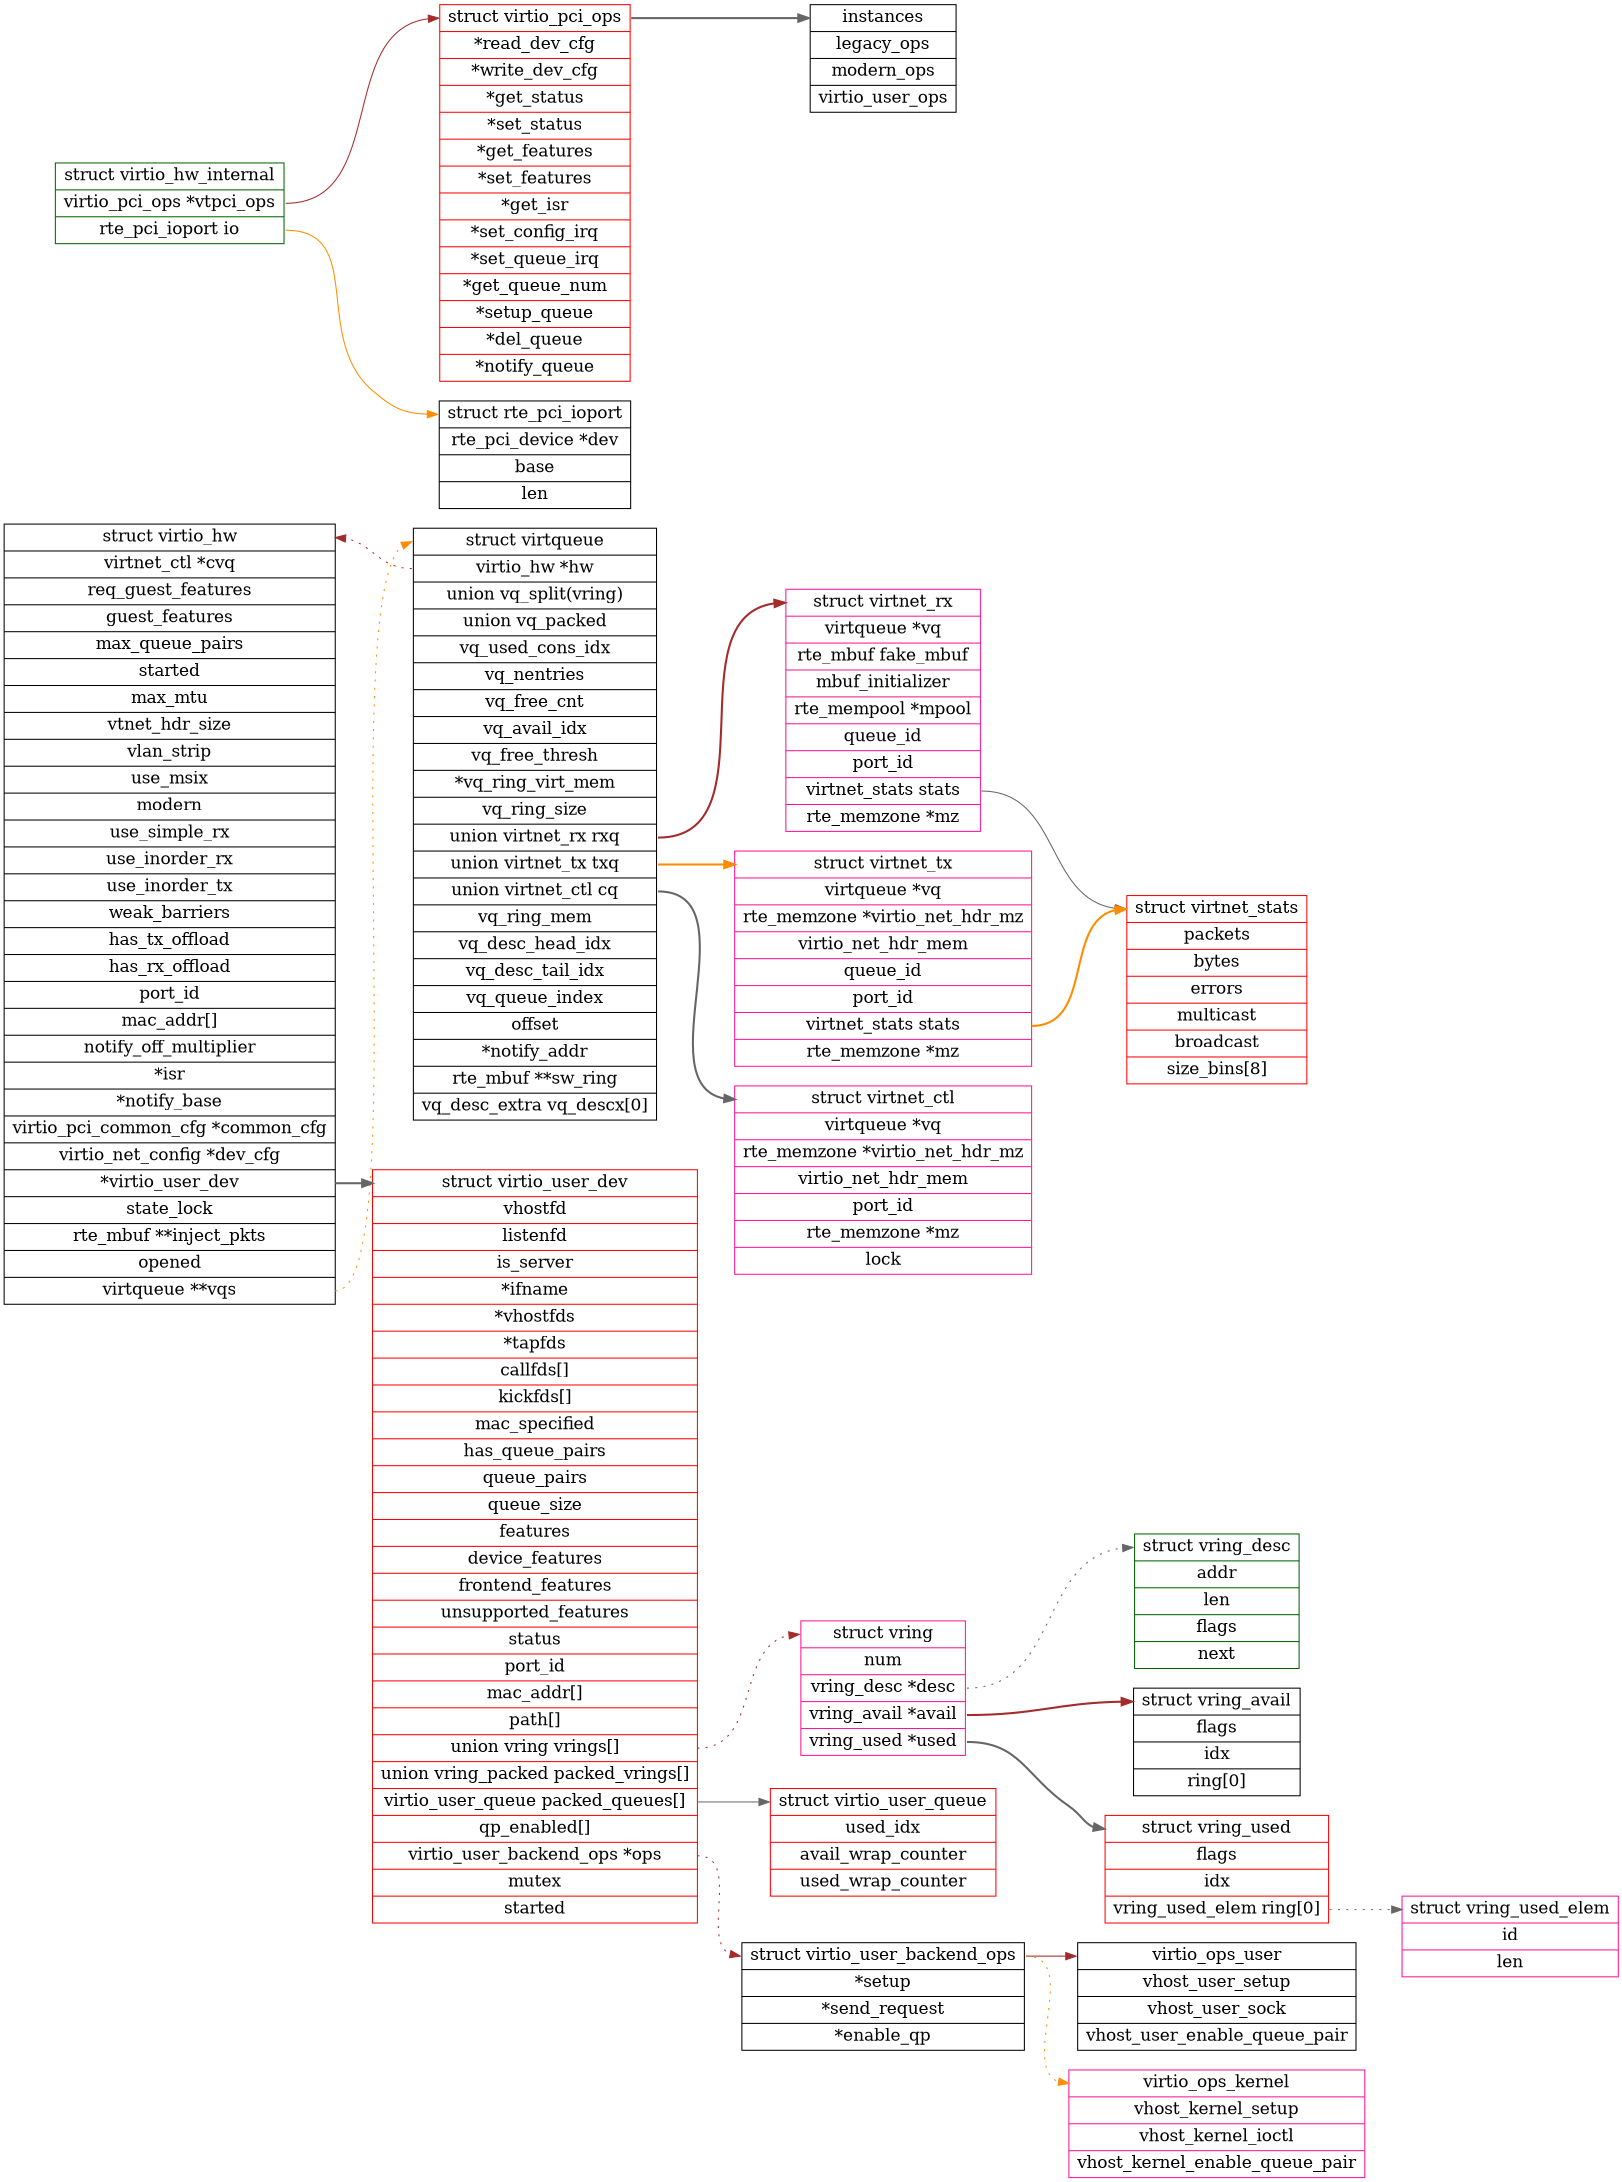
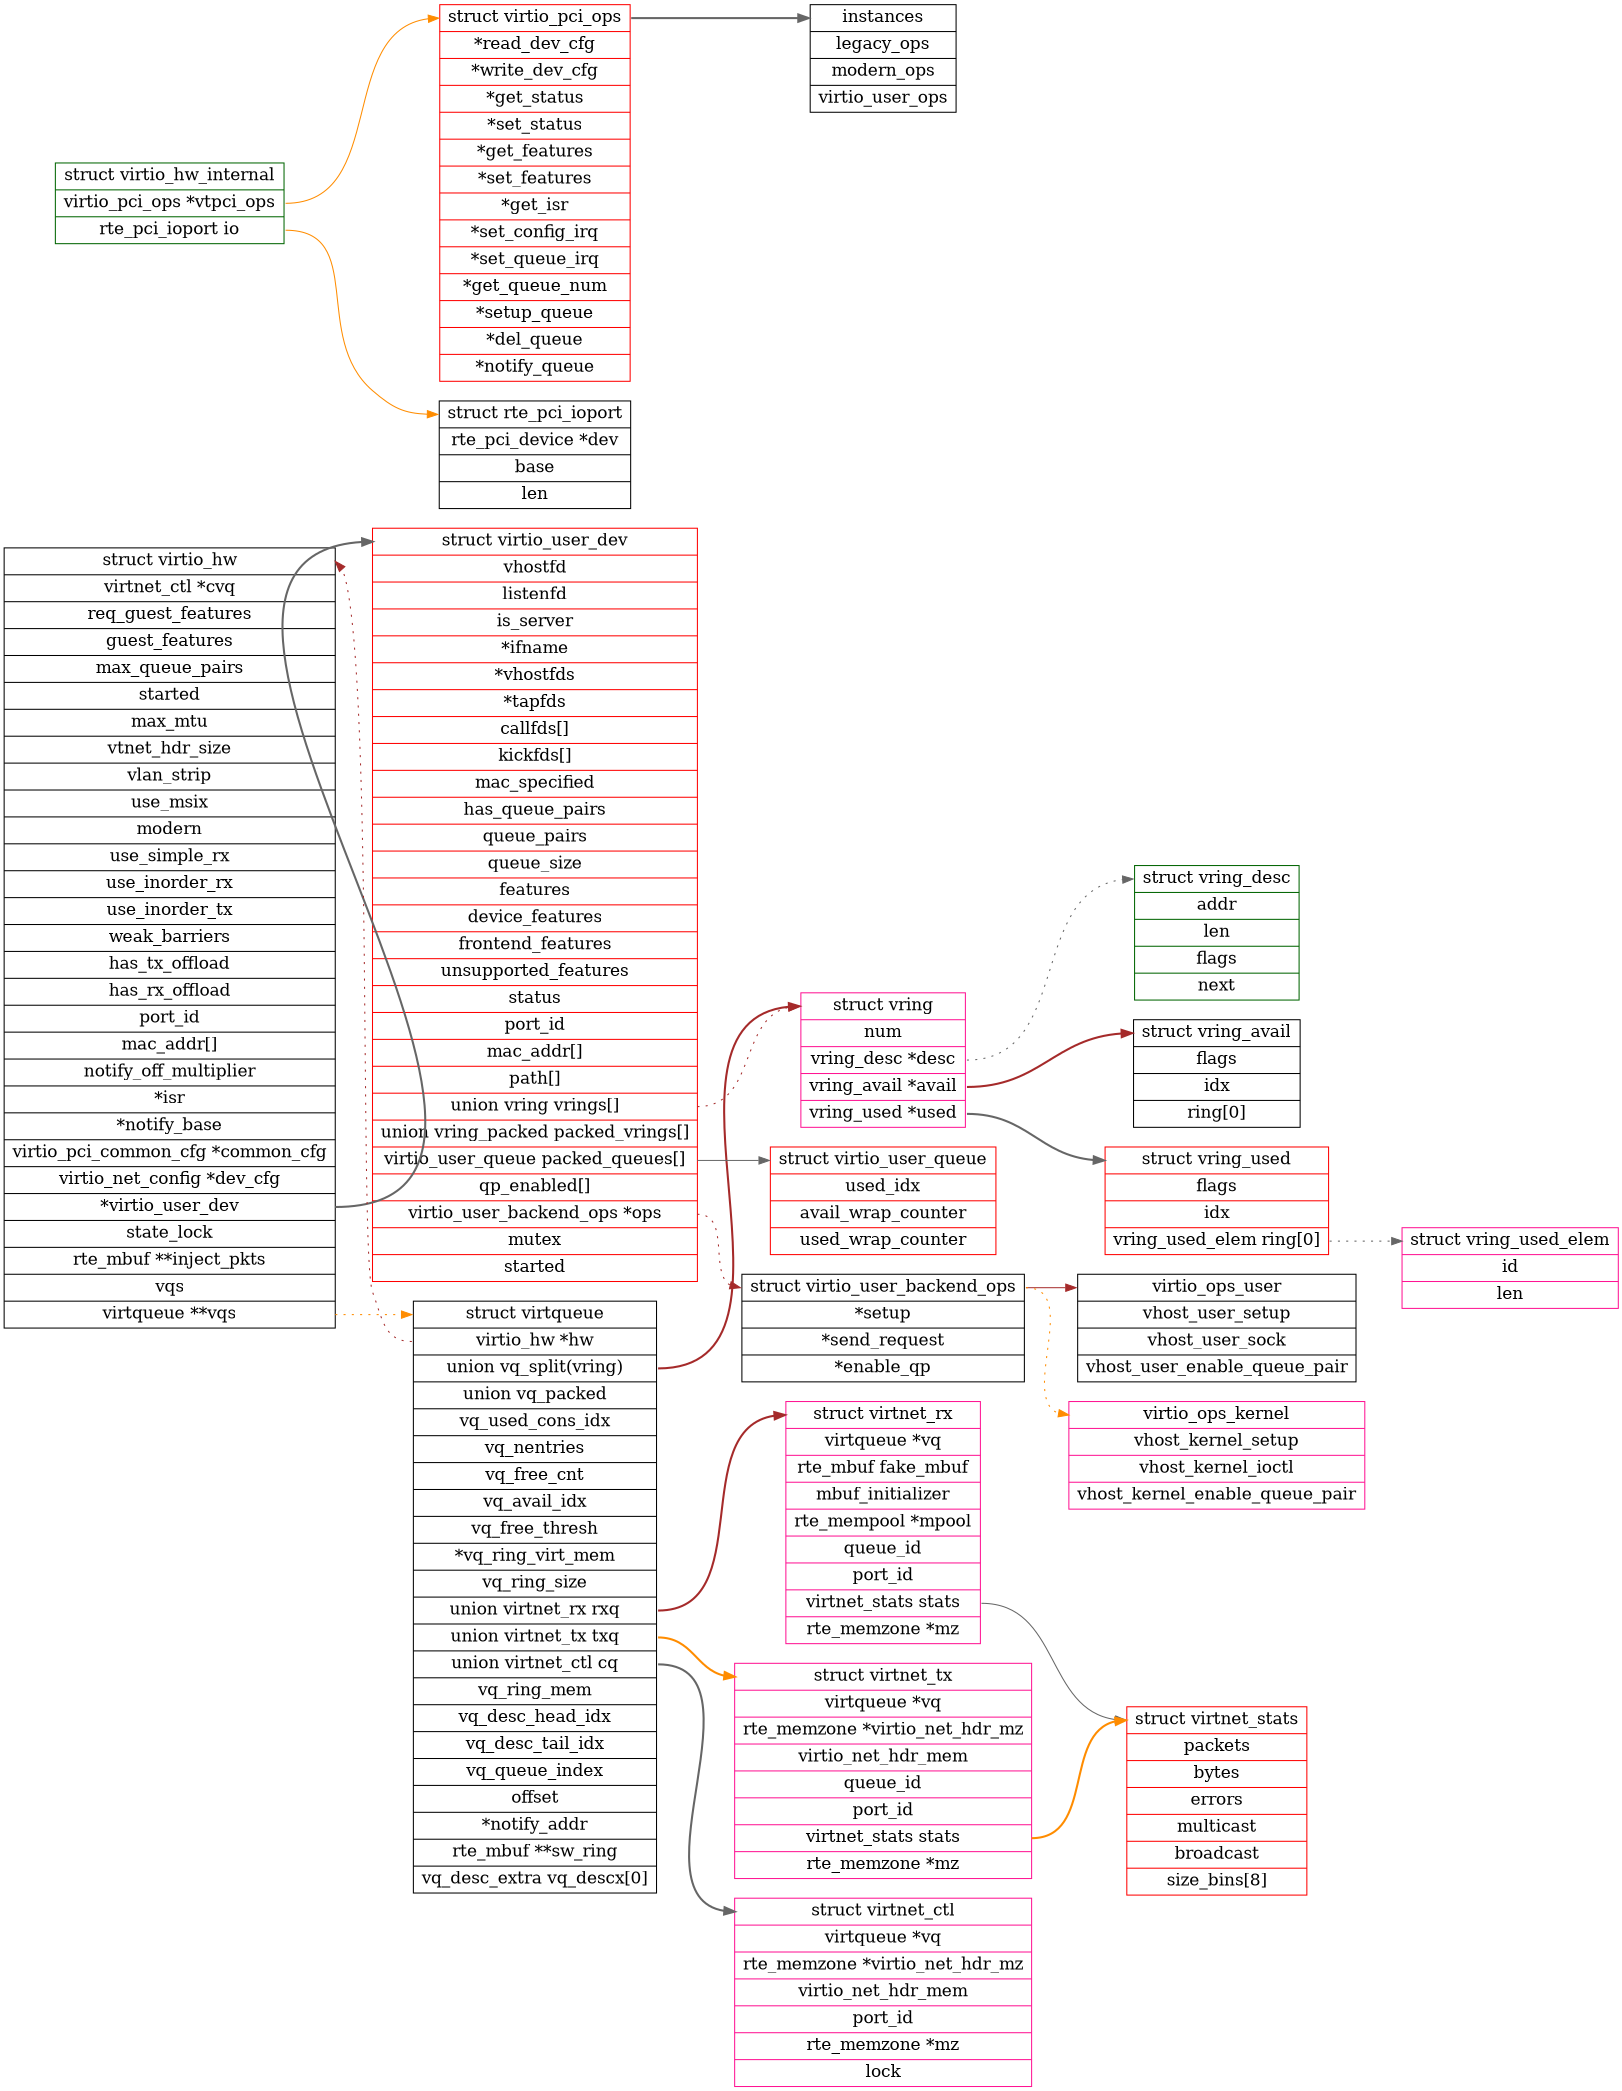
(361, 116) -> (361, 116)
none -> (729, 1193)
(170, 1263) -> (170, 1287)
